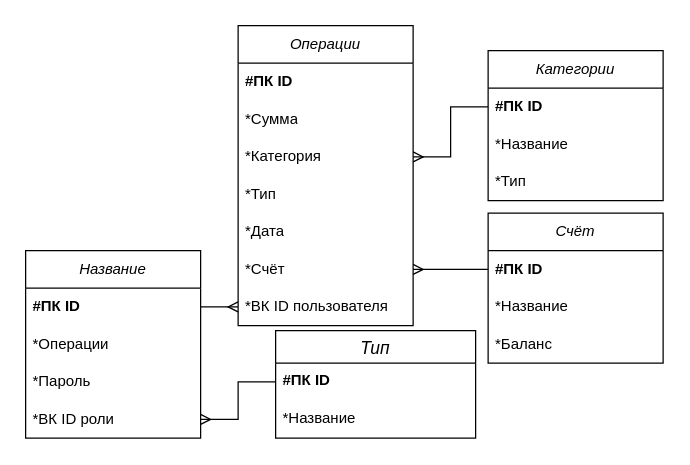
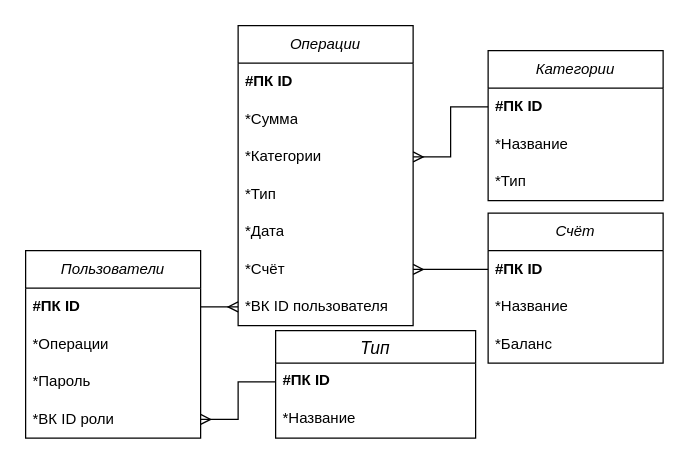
(288, 157) -> (288, 157)
(113, 269) -> (113, 269)
